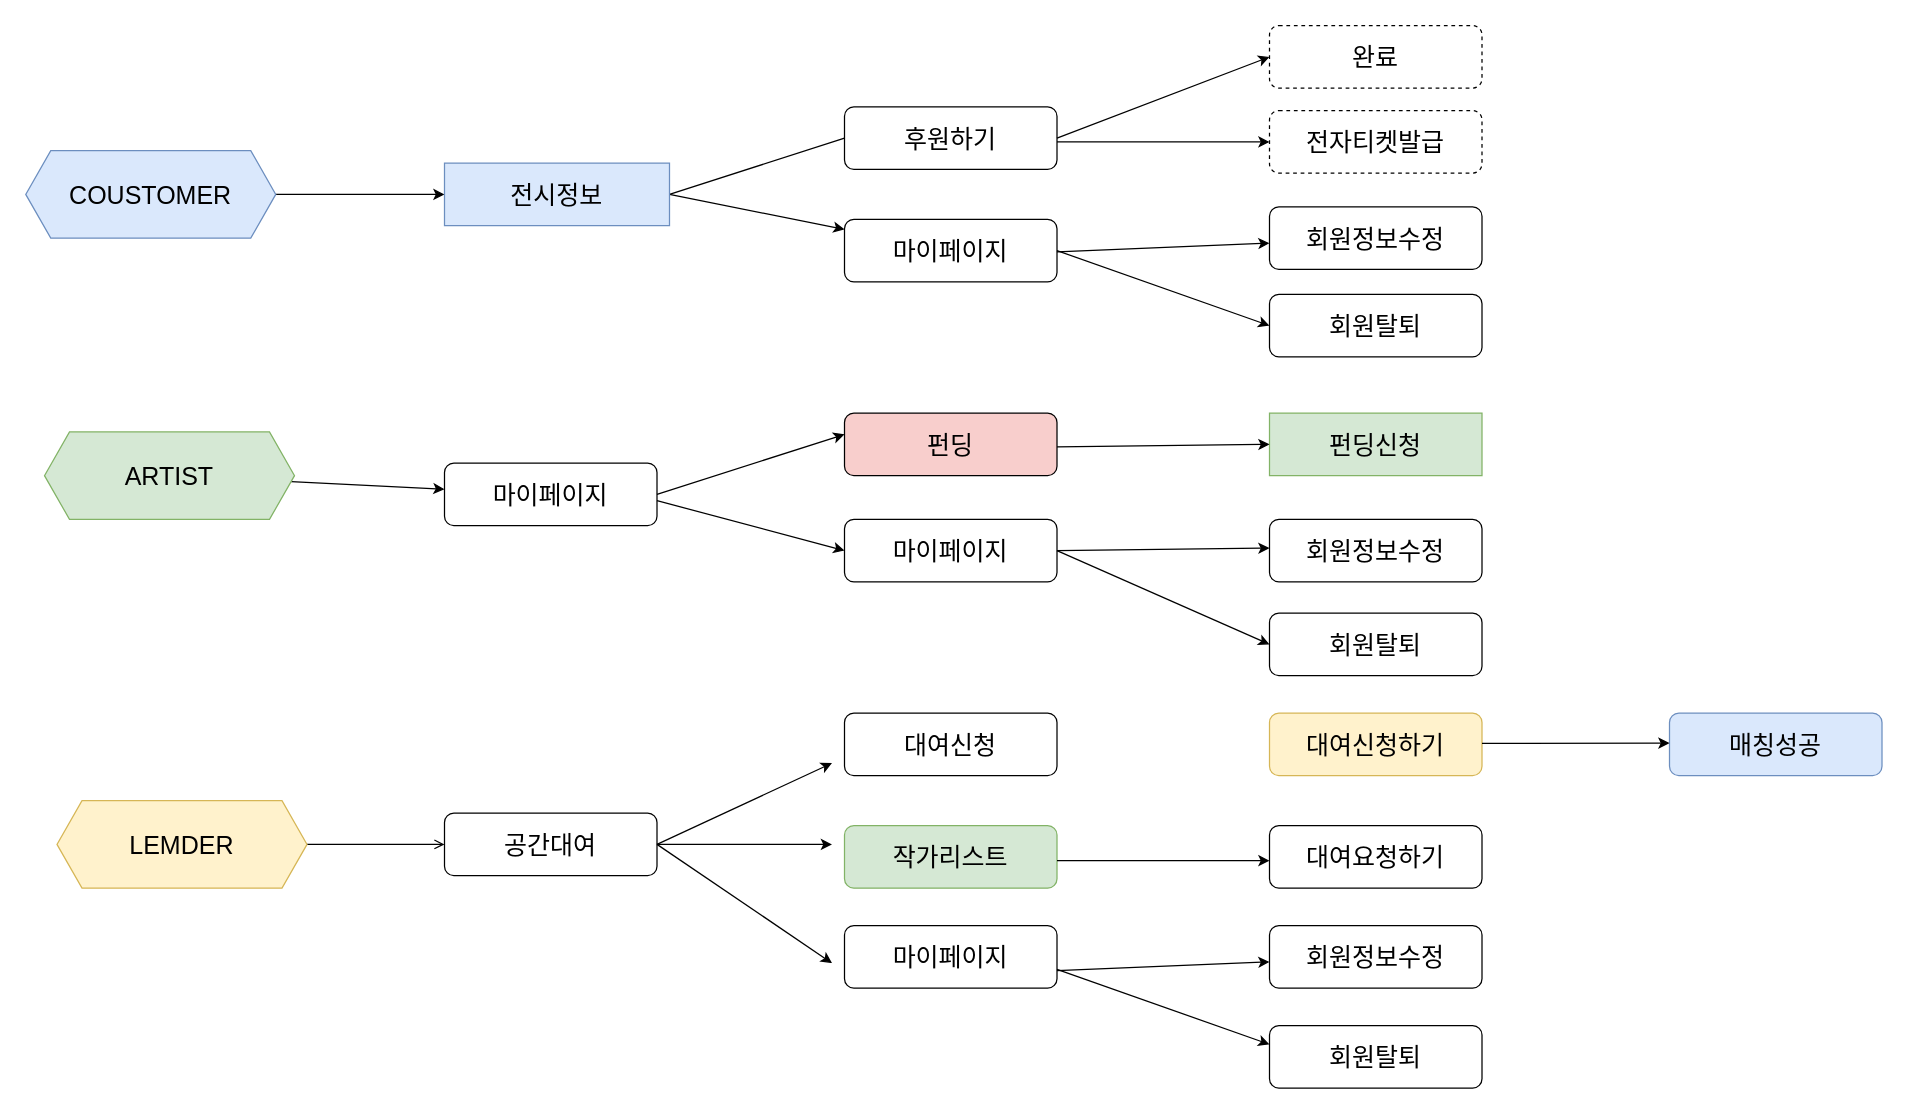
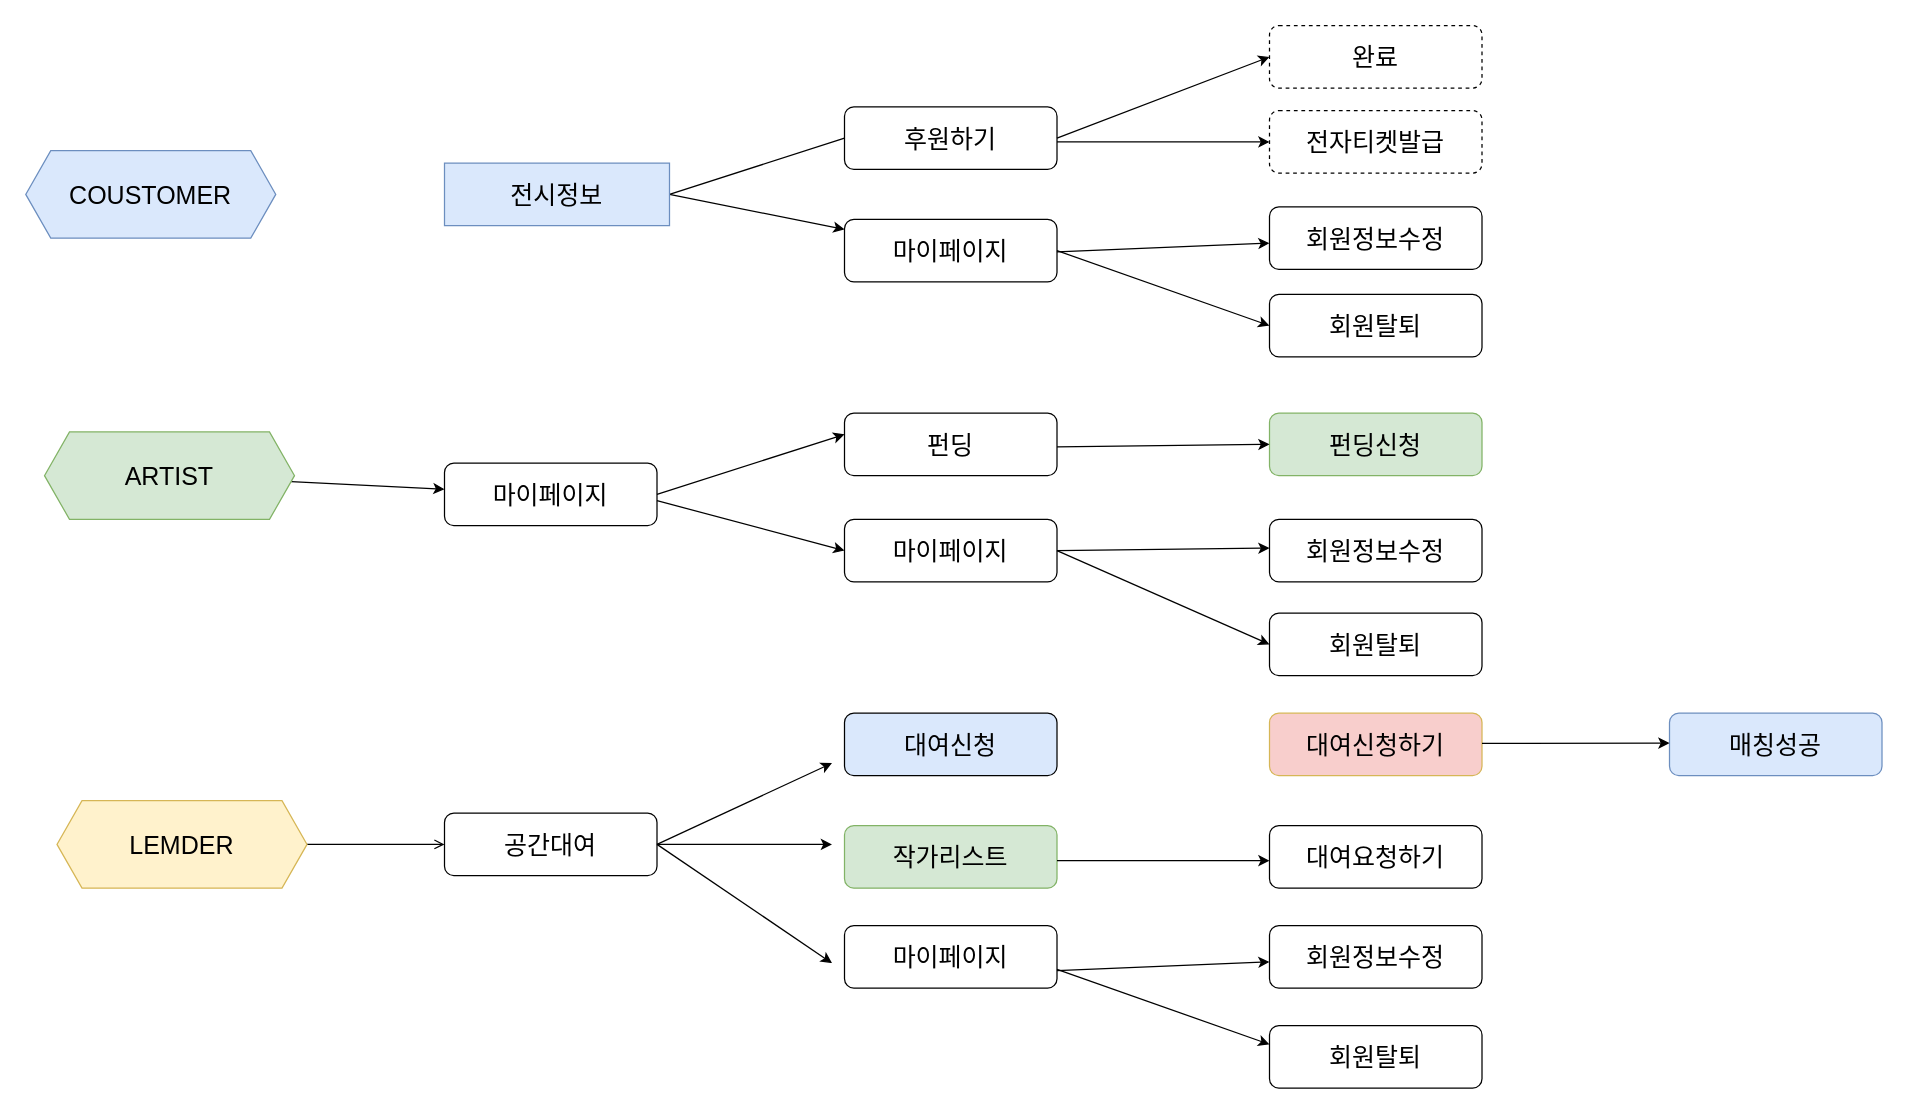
(356, 194) -> none
(951, 444) -> (951, 444)
(1376, 444) -> (1376, 444)
(951, 744) -> (951, 744)
(1376, 744) -> (1376, 744)
